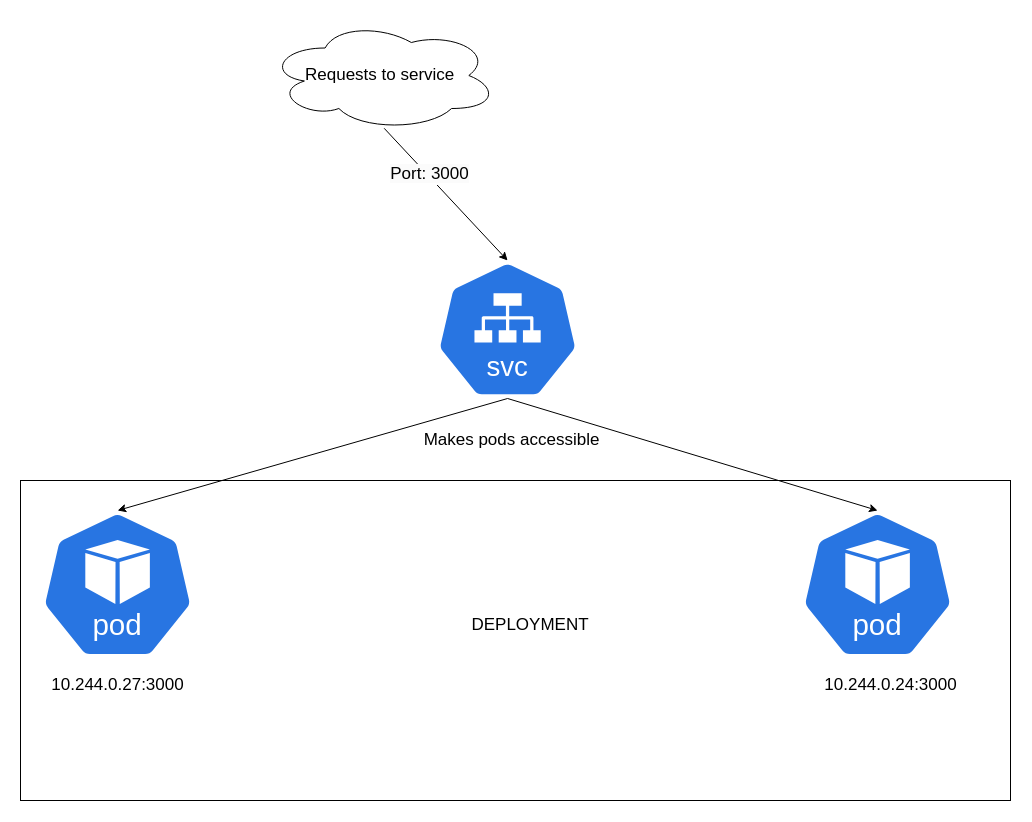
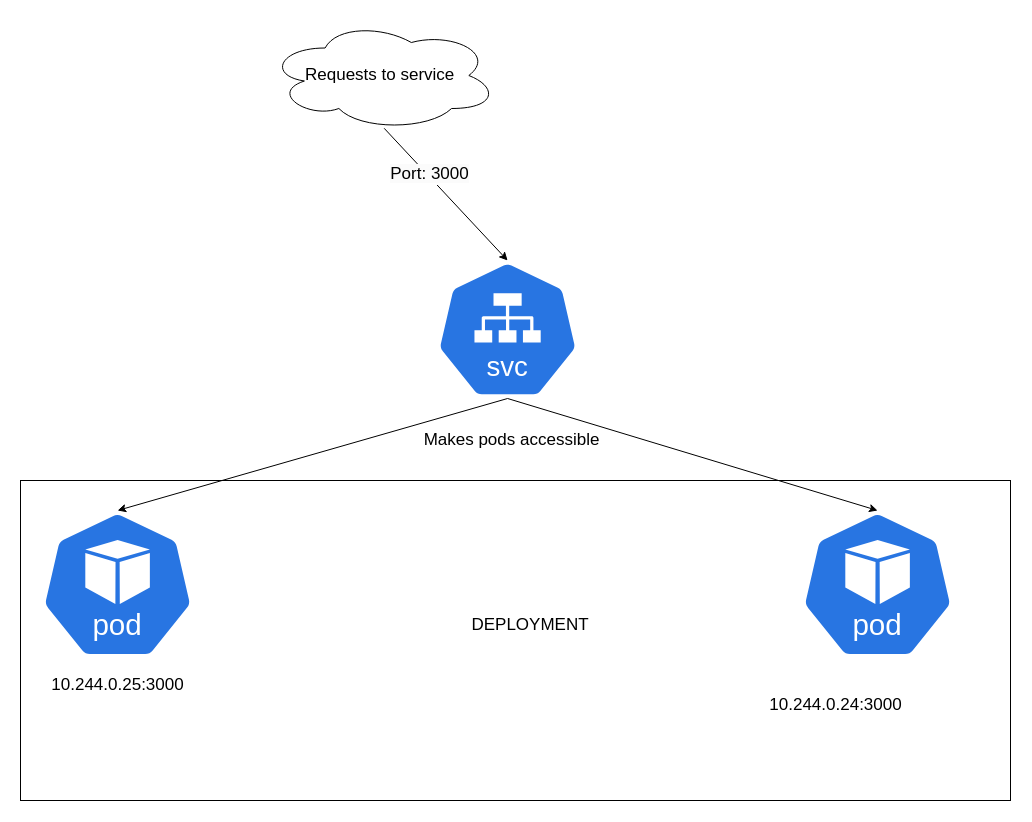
(891, 686) -> (836, 706)
(118, 706) -> (118, 706)
